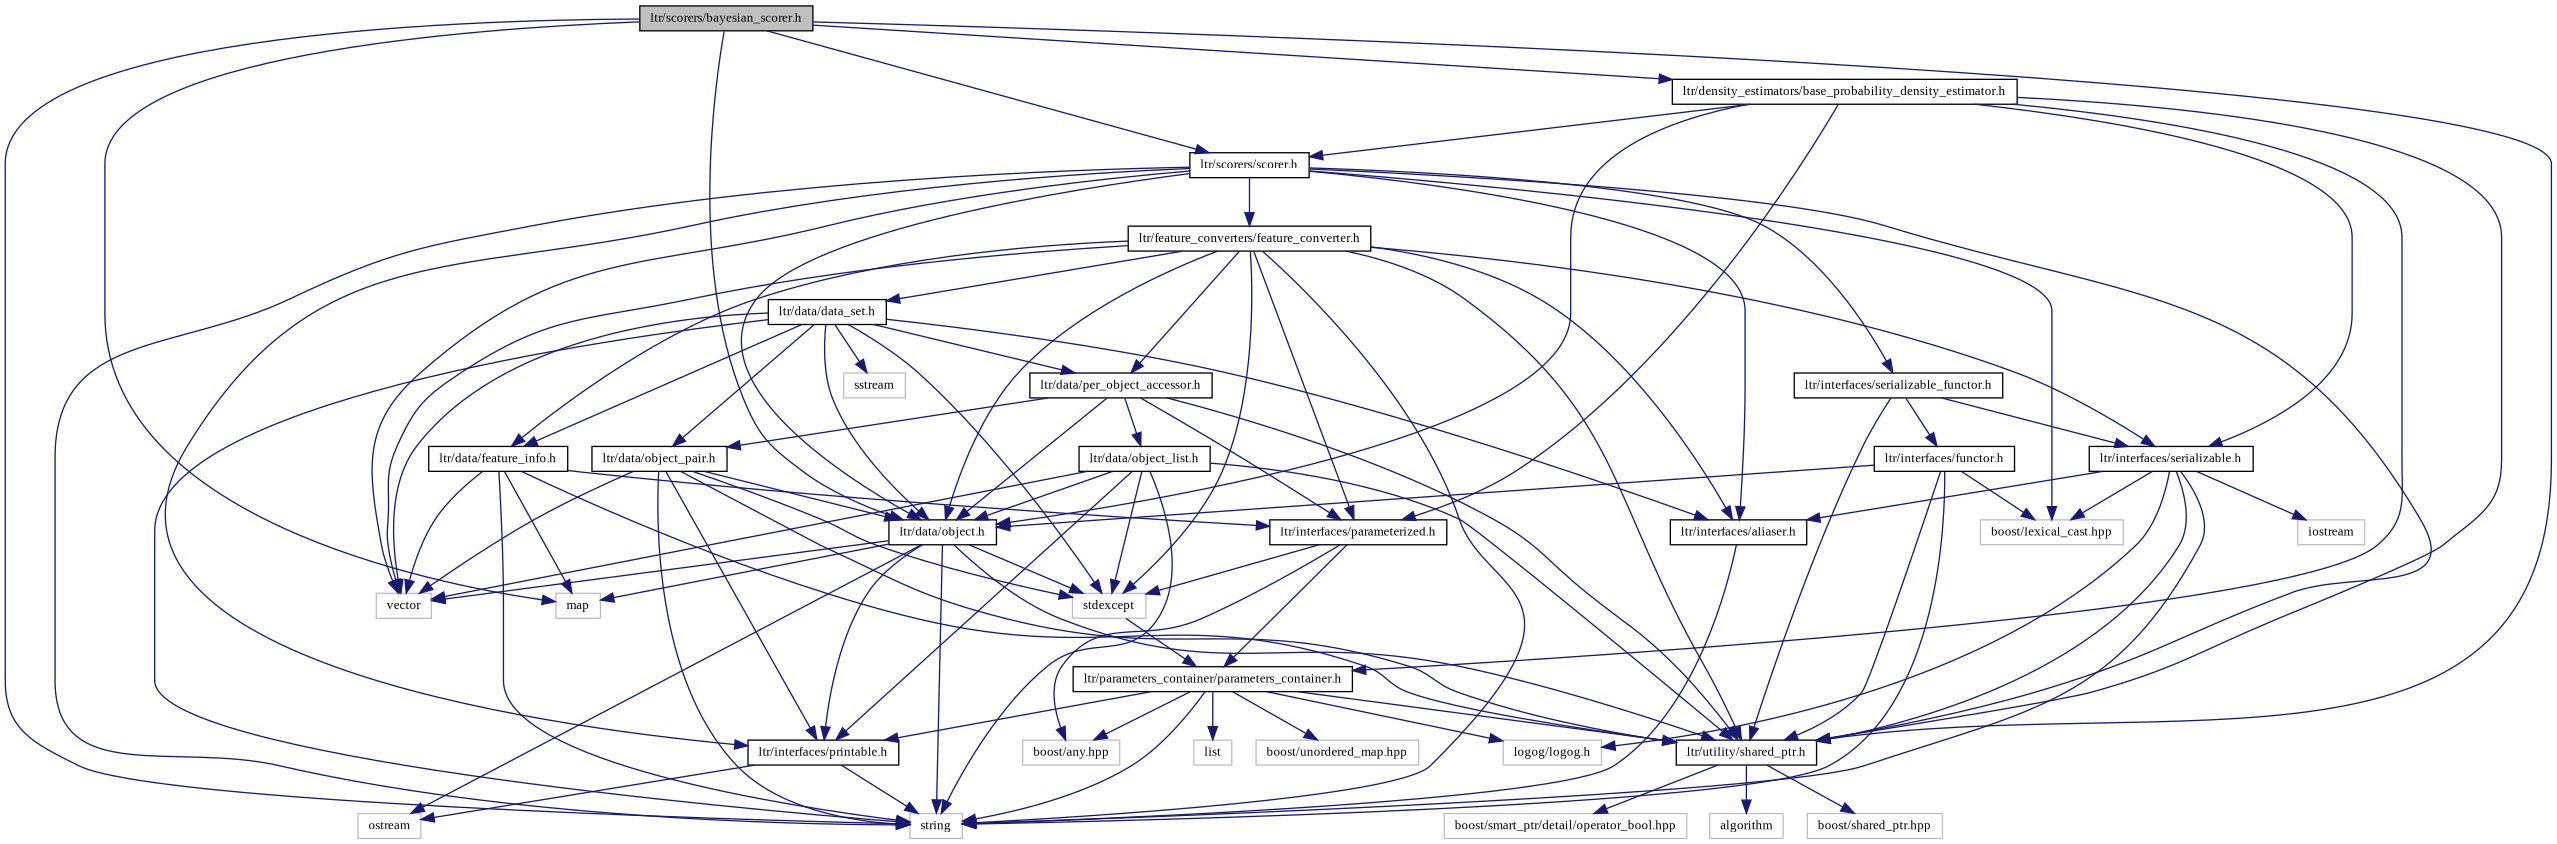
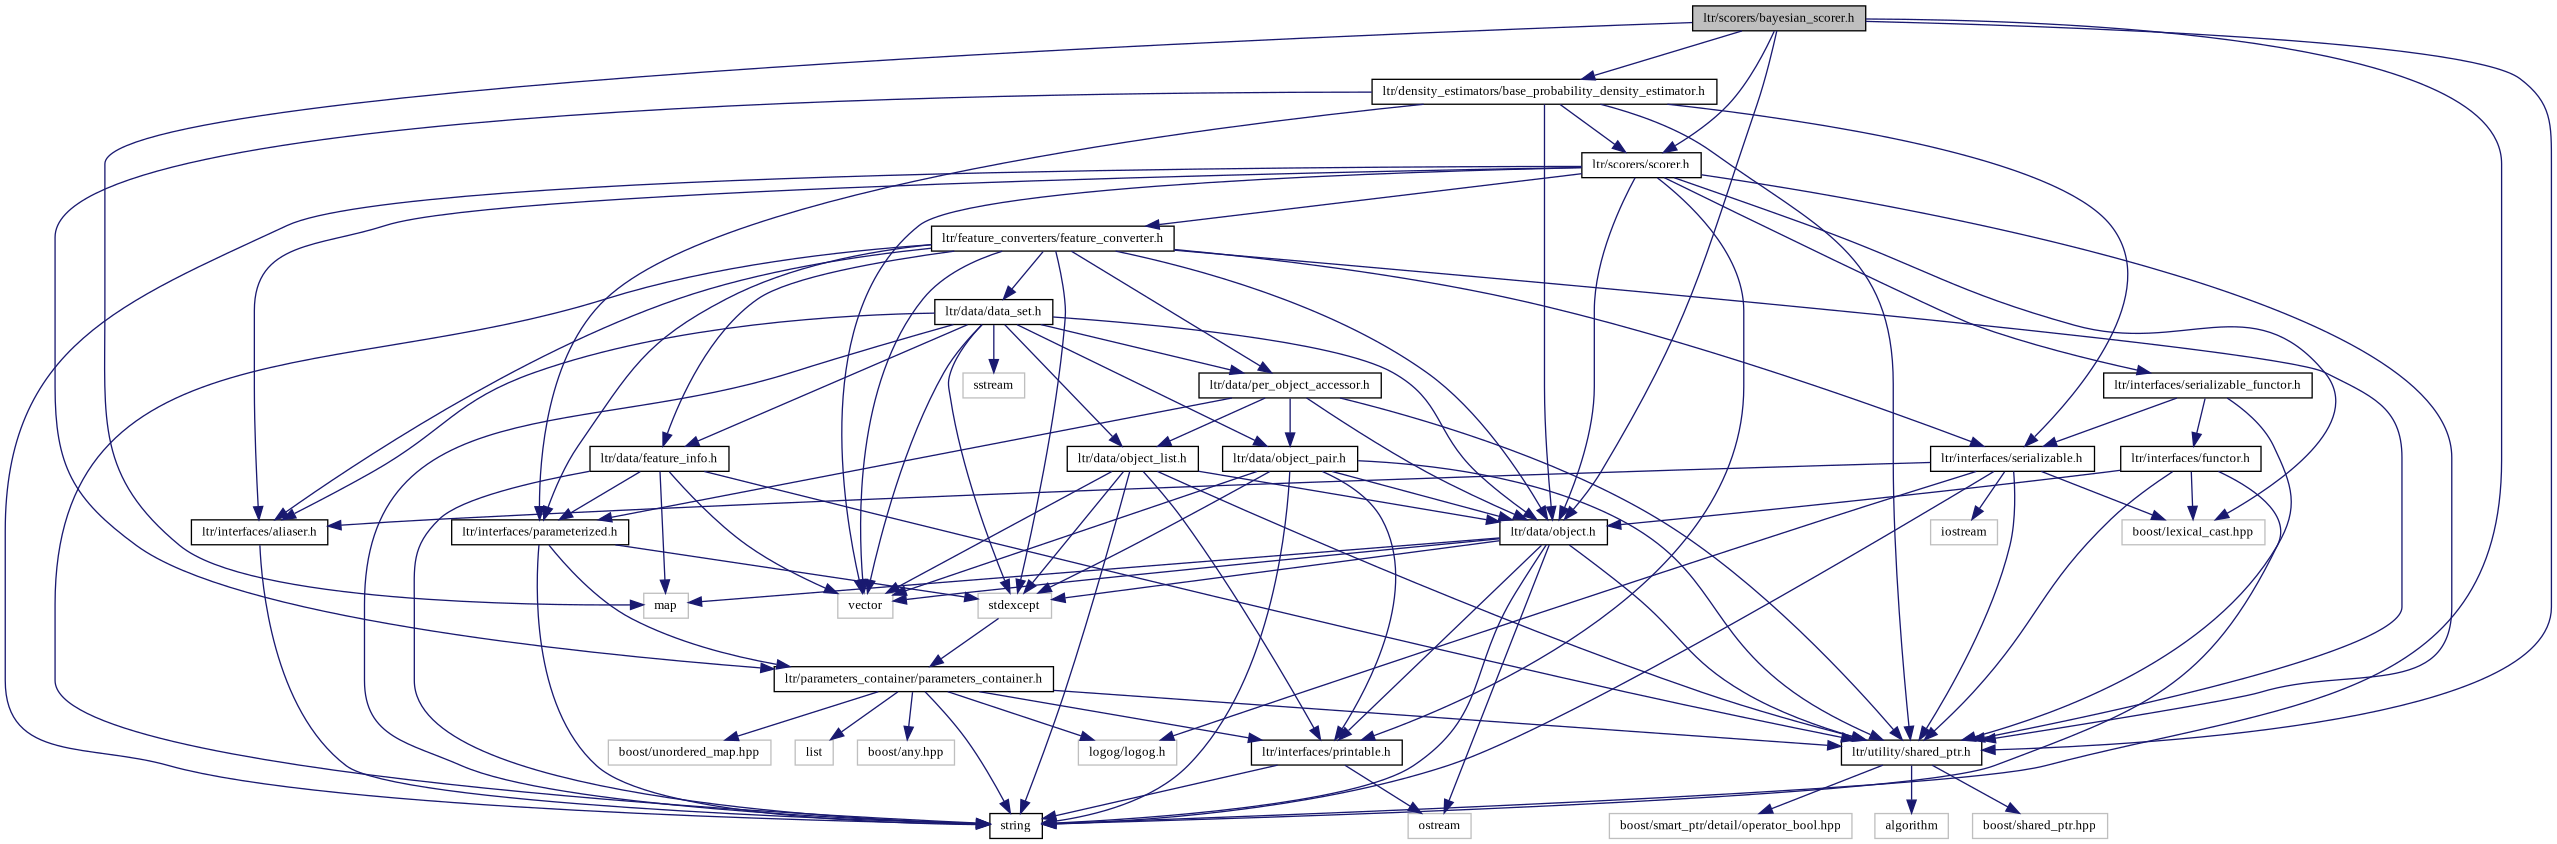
none -> (1051, 372)
(1173, 627) -> (622, 781)
(936, 826) -> (1016, 826)
